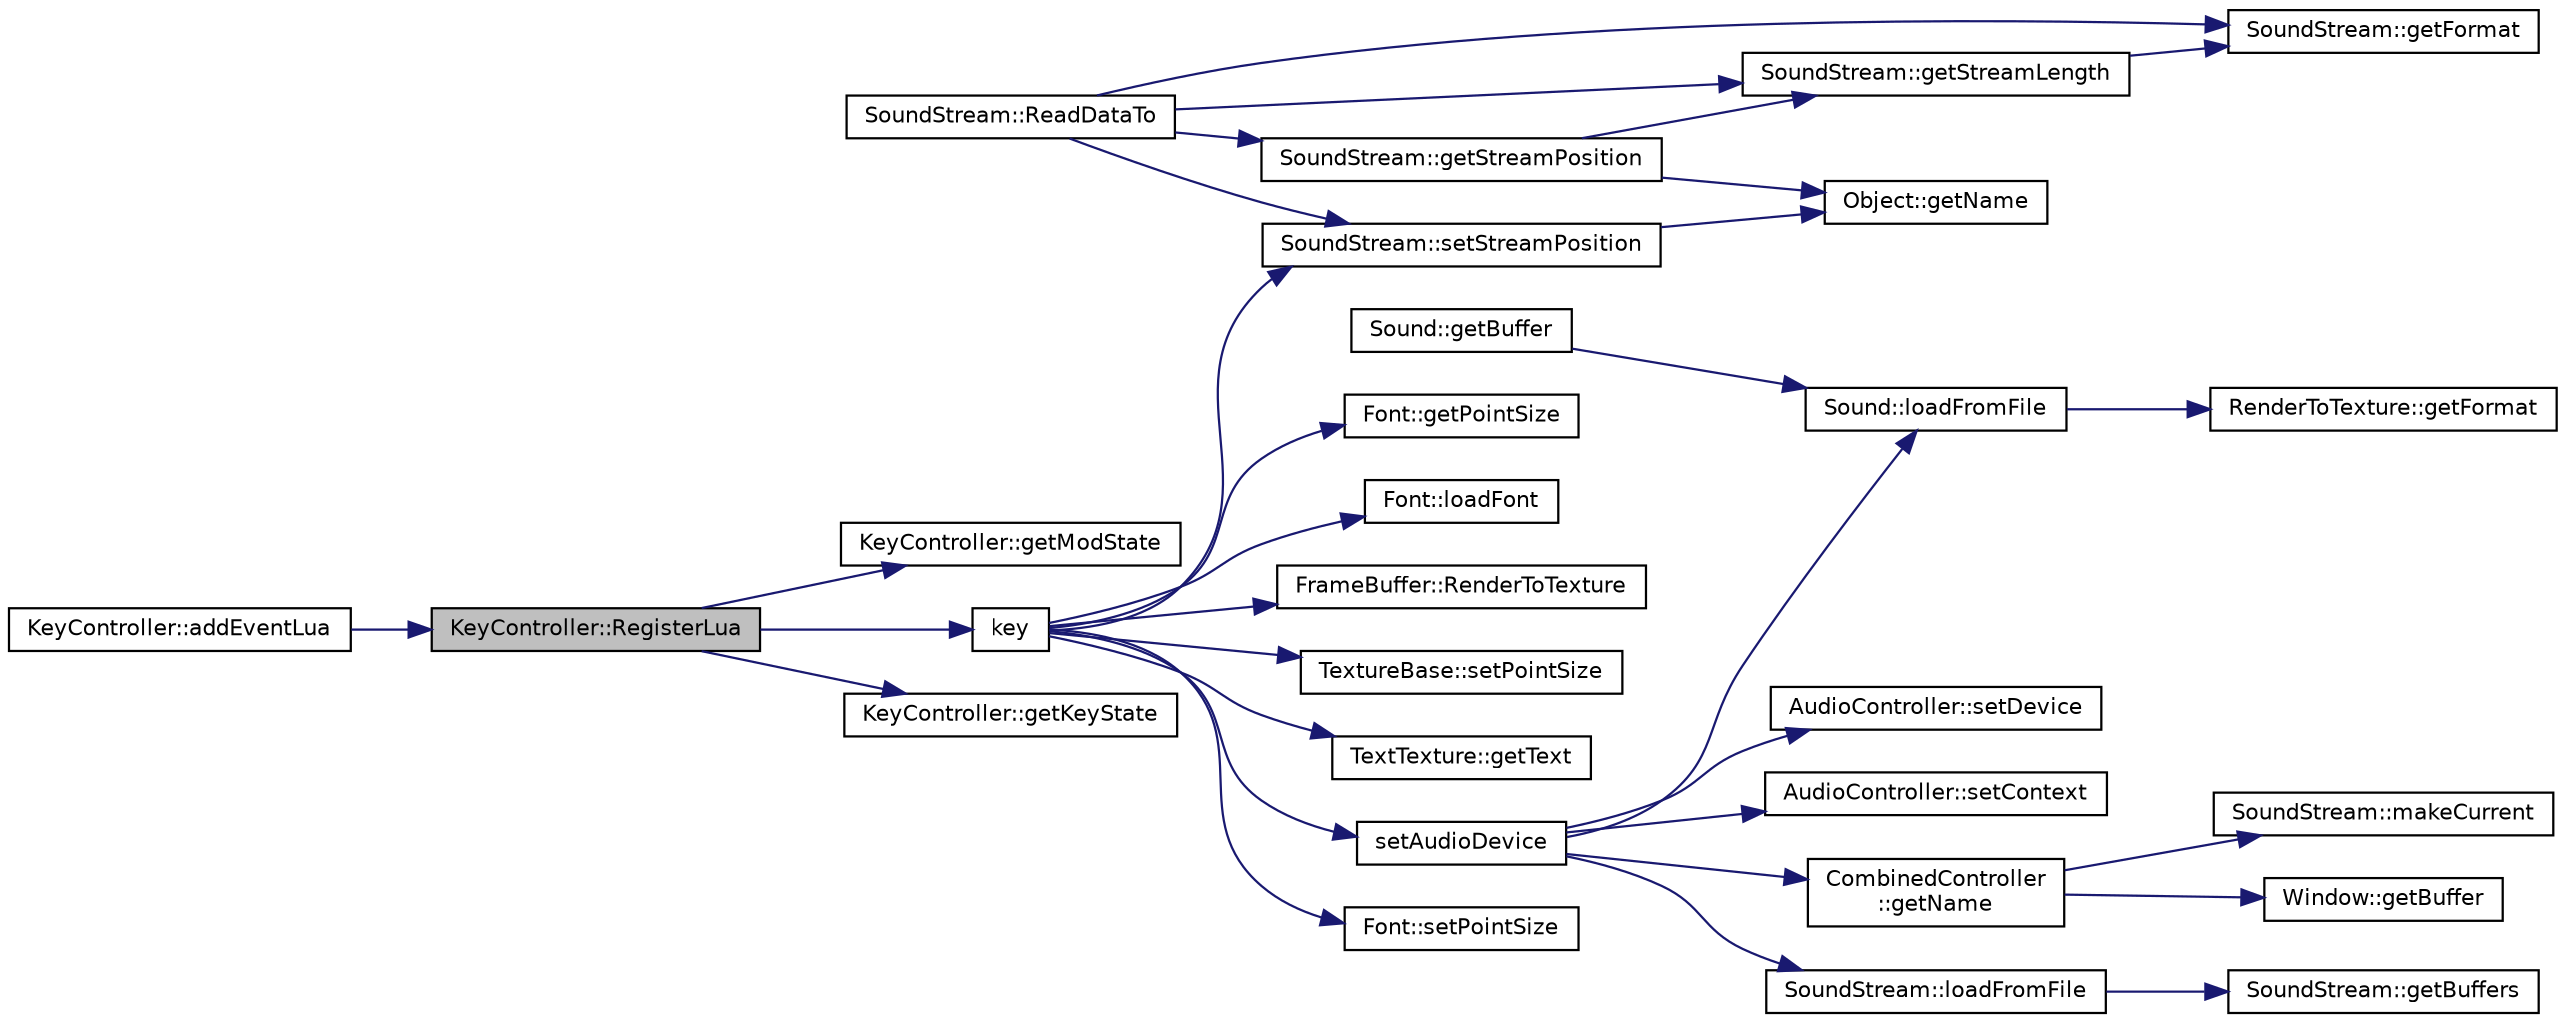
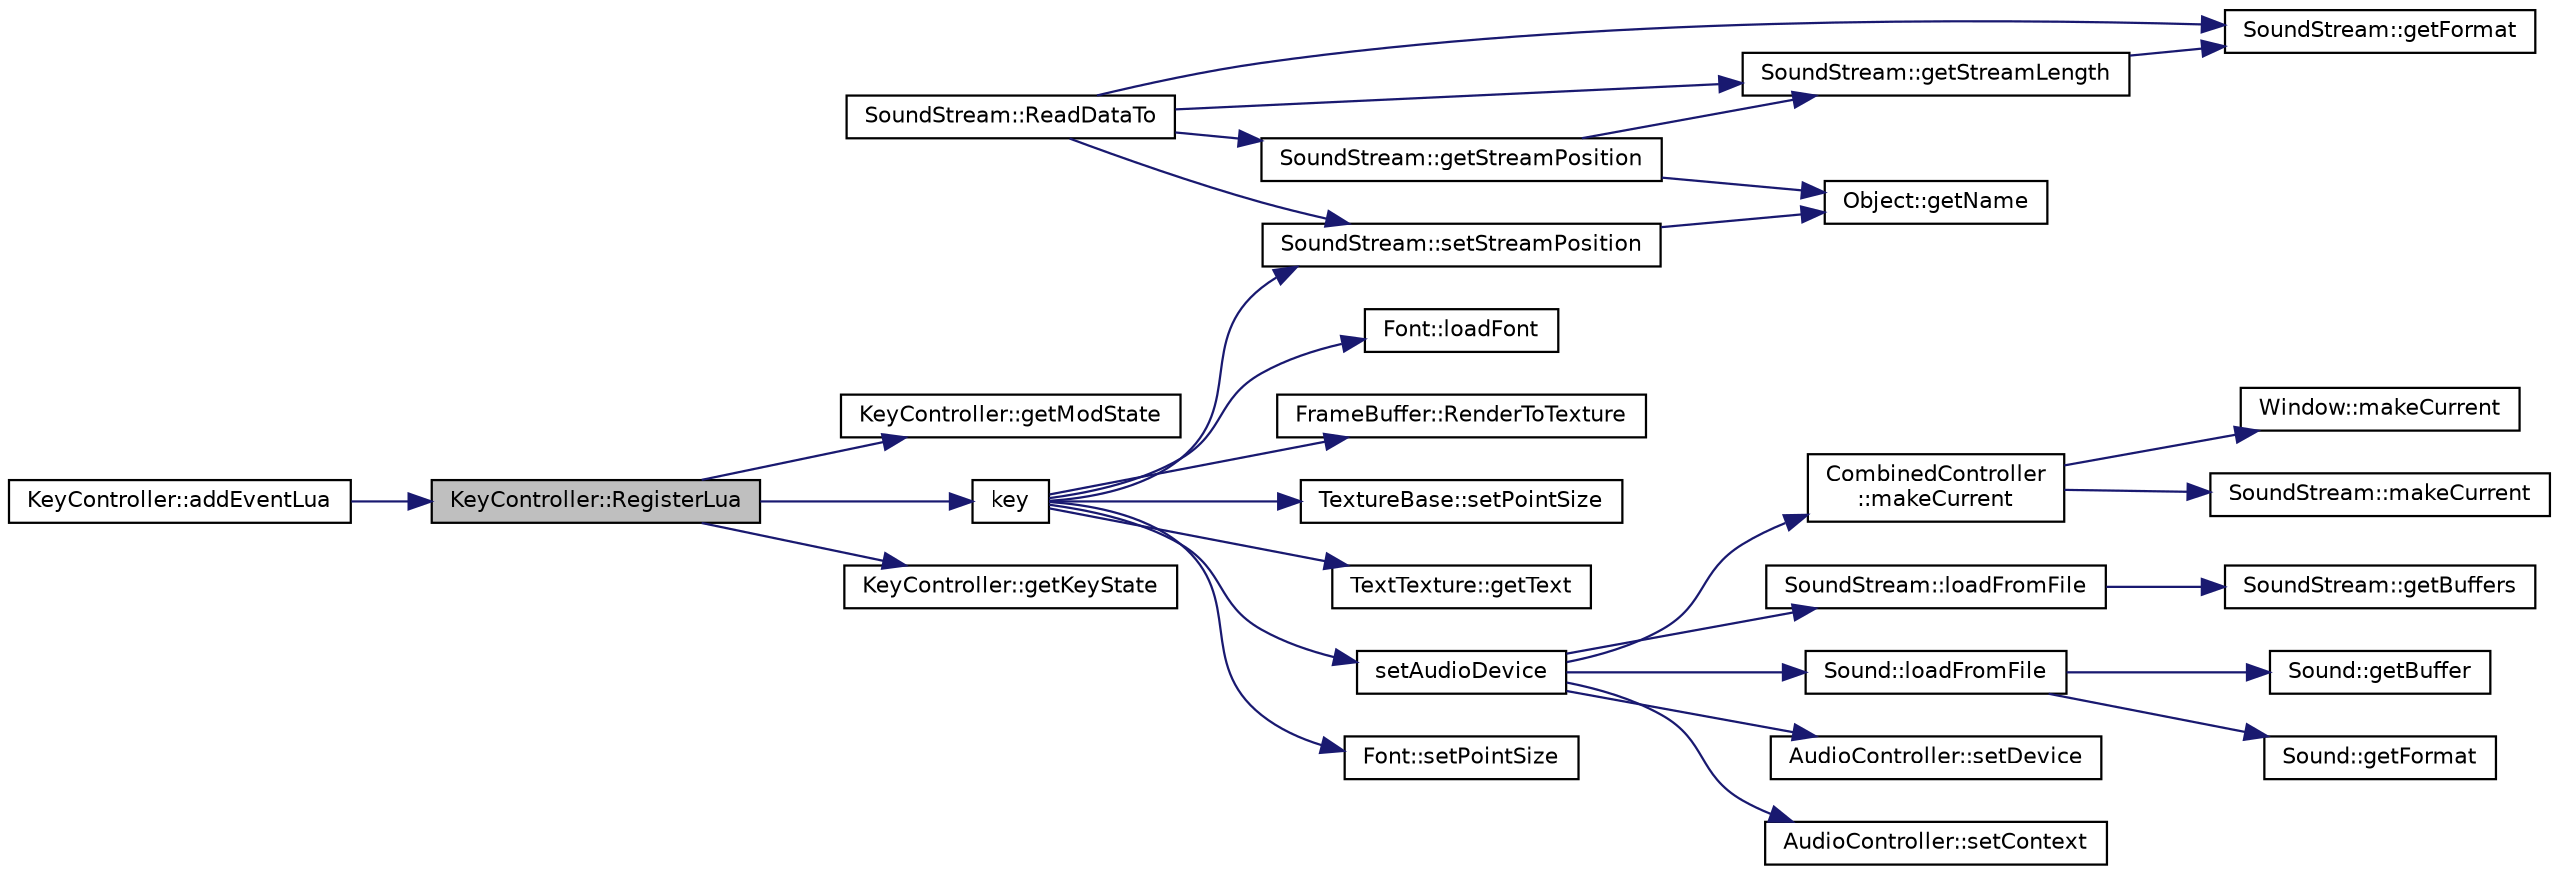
(1678, 366) -> (2157, 672)
(2384, 409) -> (2380, 758)
(1462, 416) -> none
(1936, 893) -> (1936, 488)
(2384, 899) -> (2380, 409)
